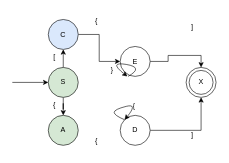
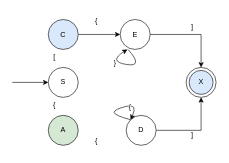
(63, 54) -> none
(135, 62) -> (135, 35)
(63, 83) -> (63, 83)
(201, 83) -> (201, 83)
(63, 107) -> none
(135, 131) -> (141, 131)
